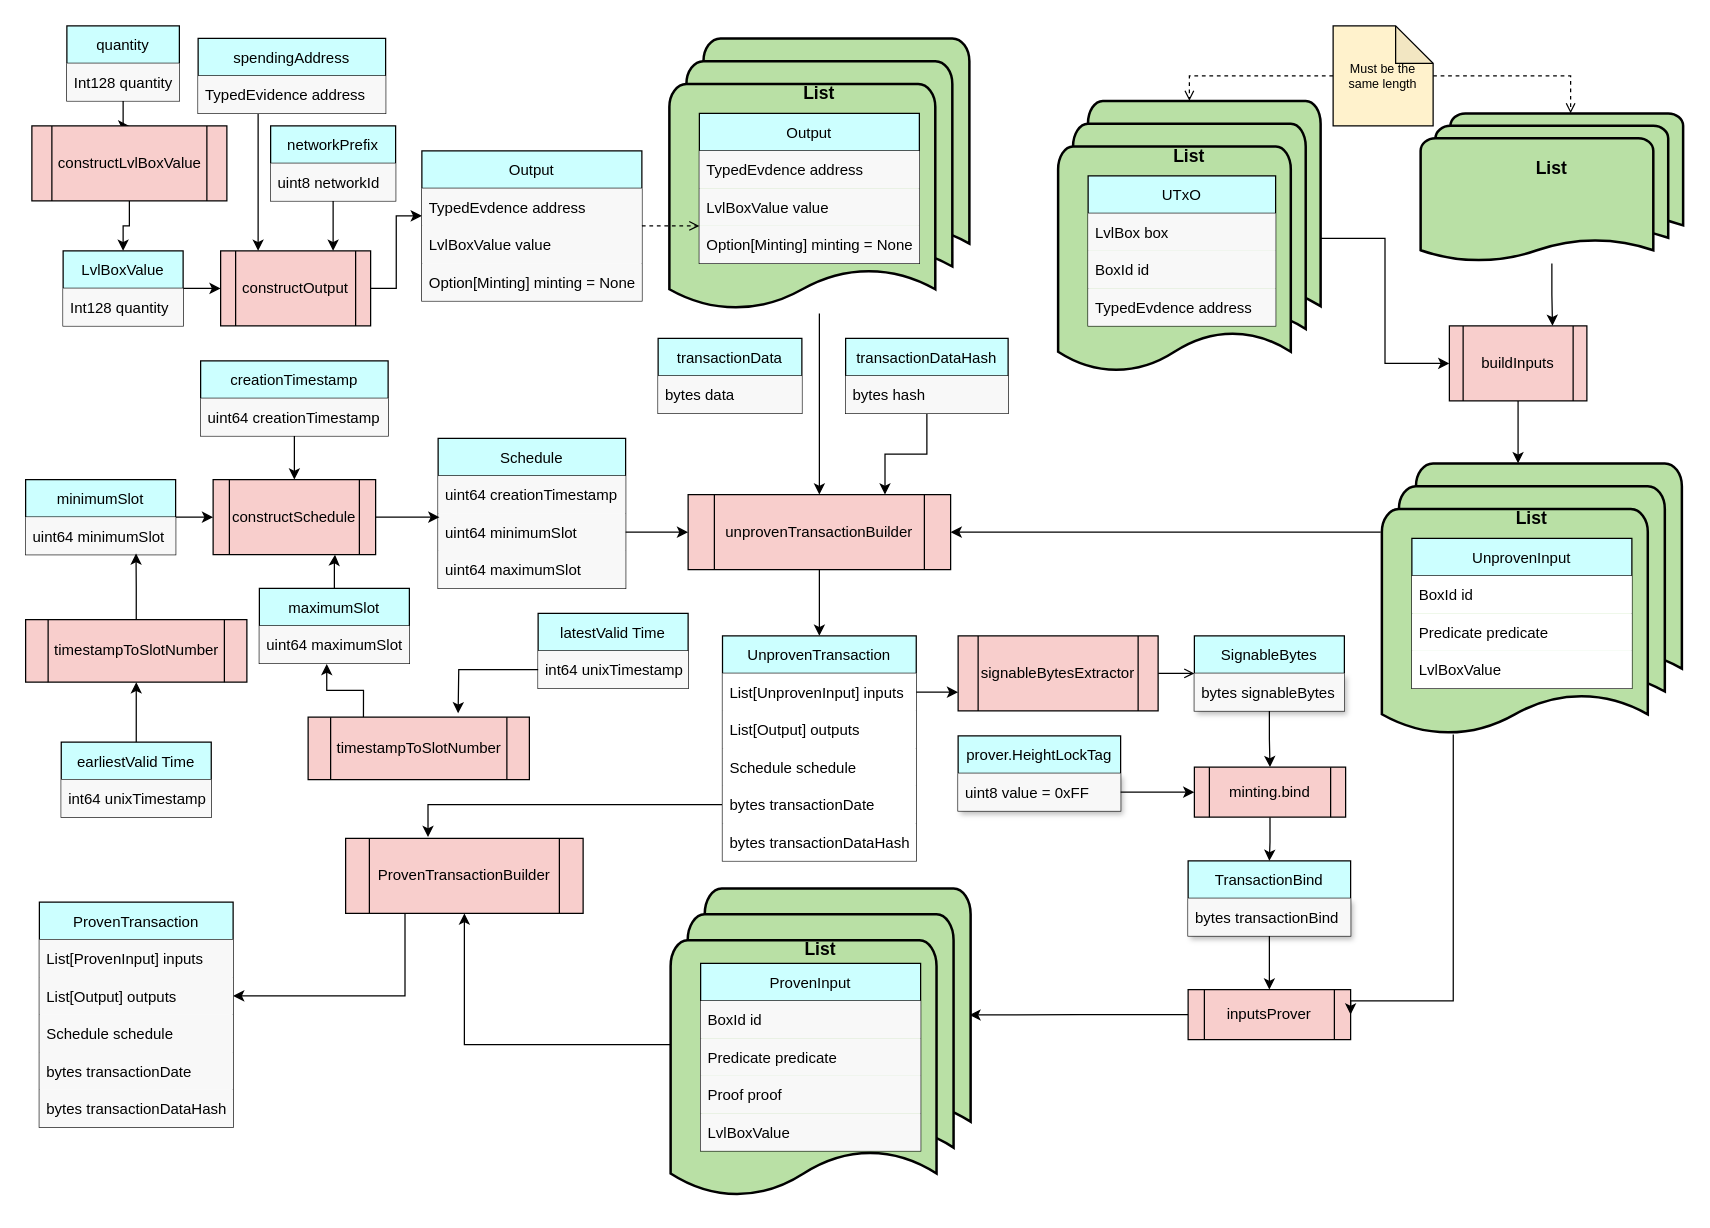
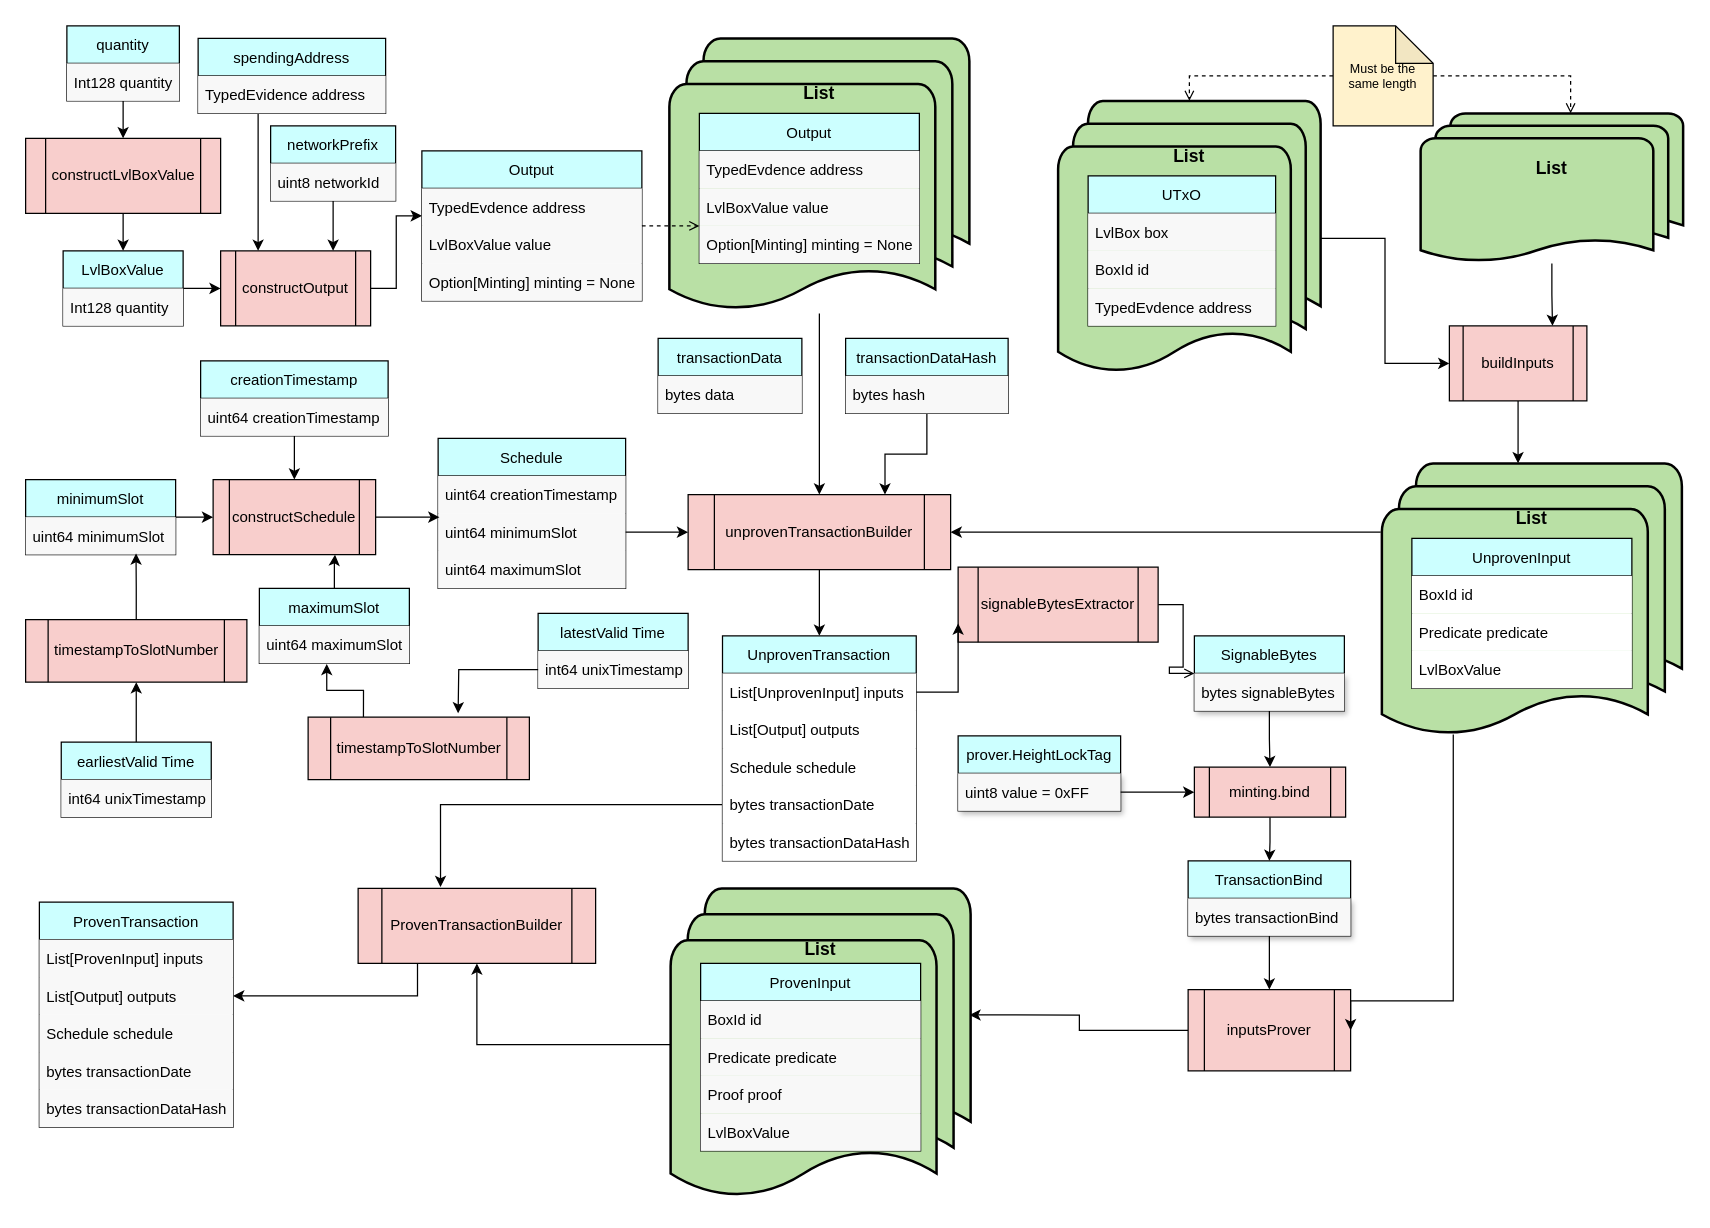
(129, 163) -> (123, 176)
(1058, 673) -> (1058, 604)
(464, 876) -> (477, 926)
(1269, 1014) -> (1269, 1030)
